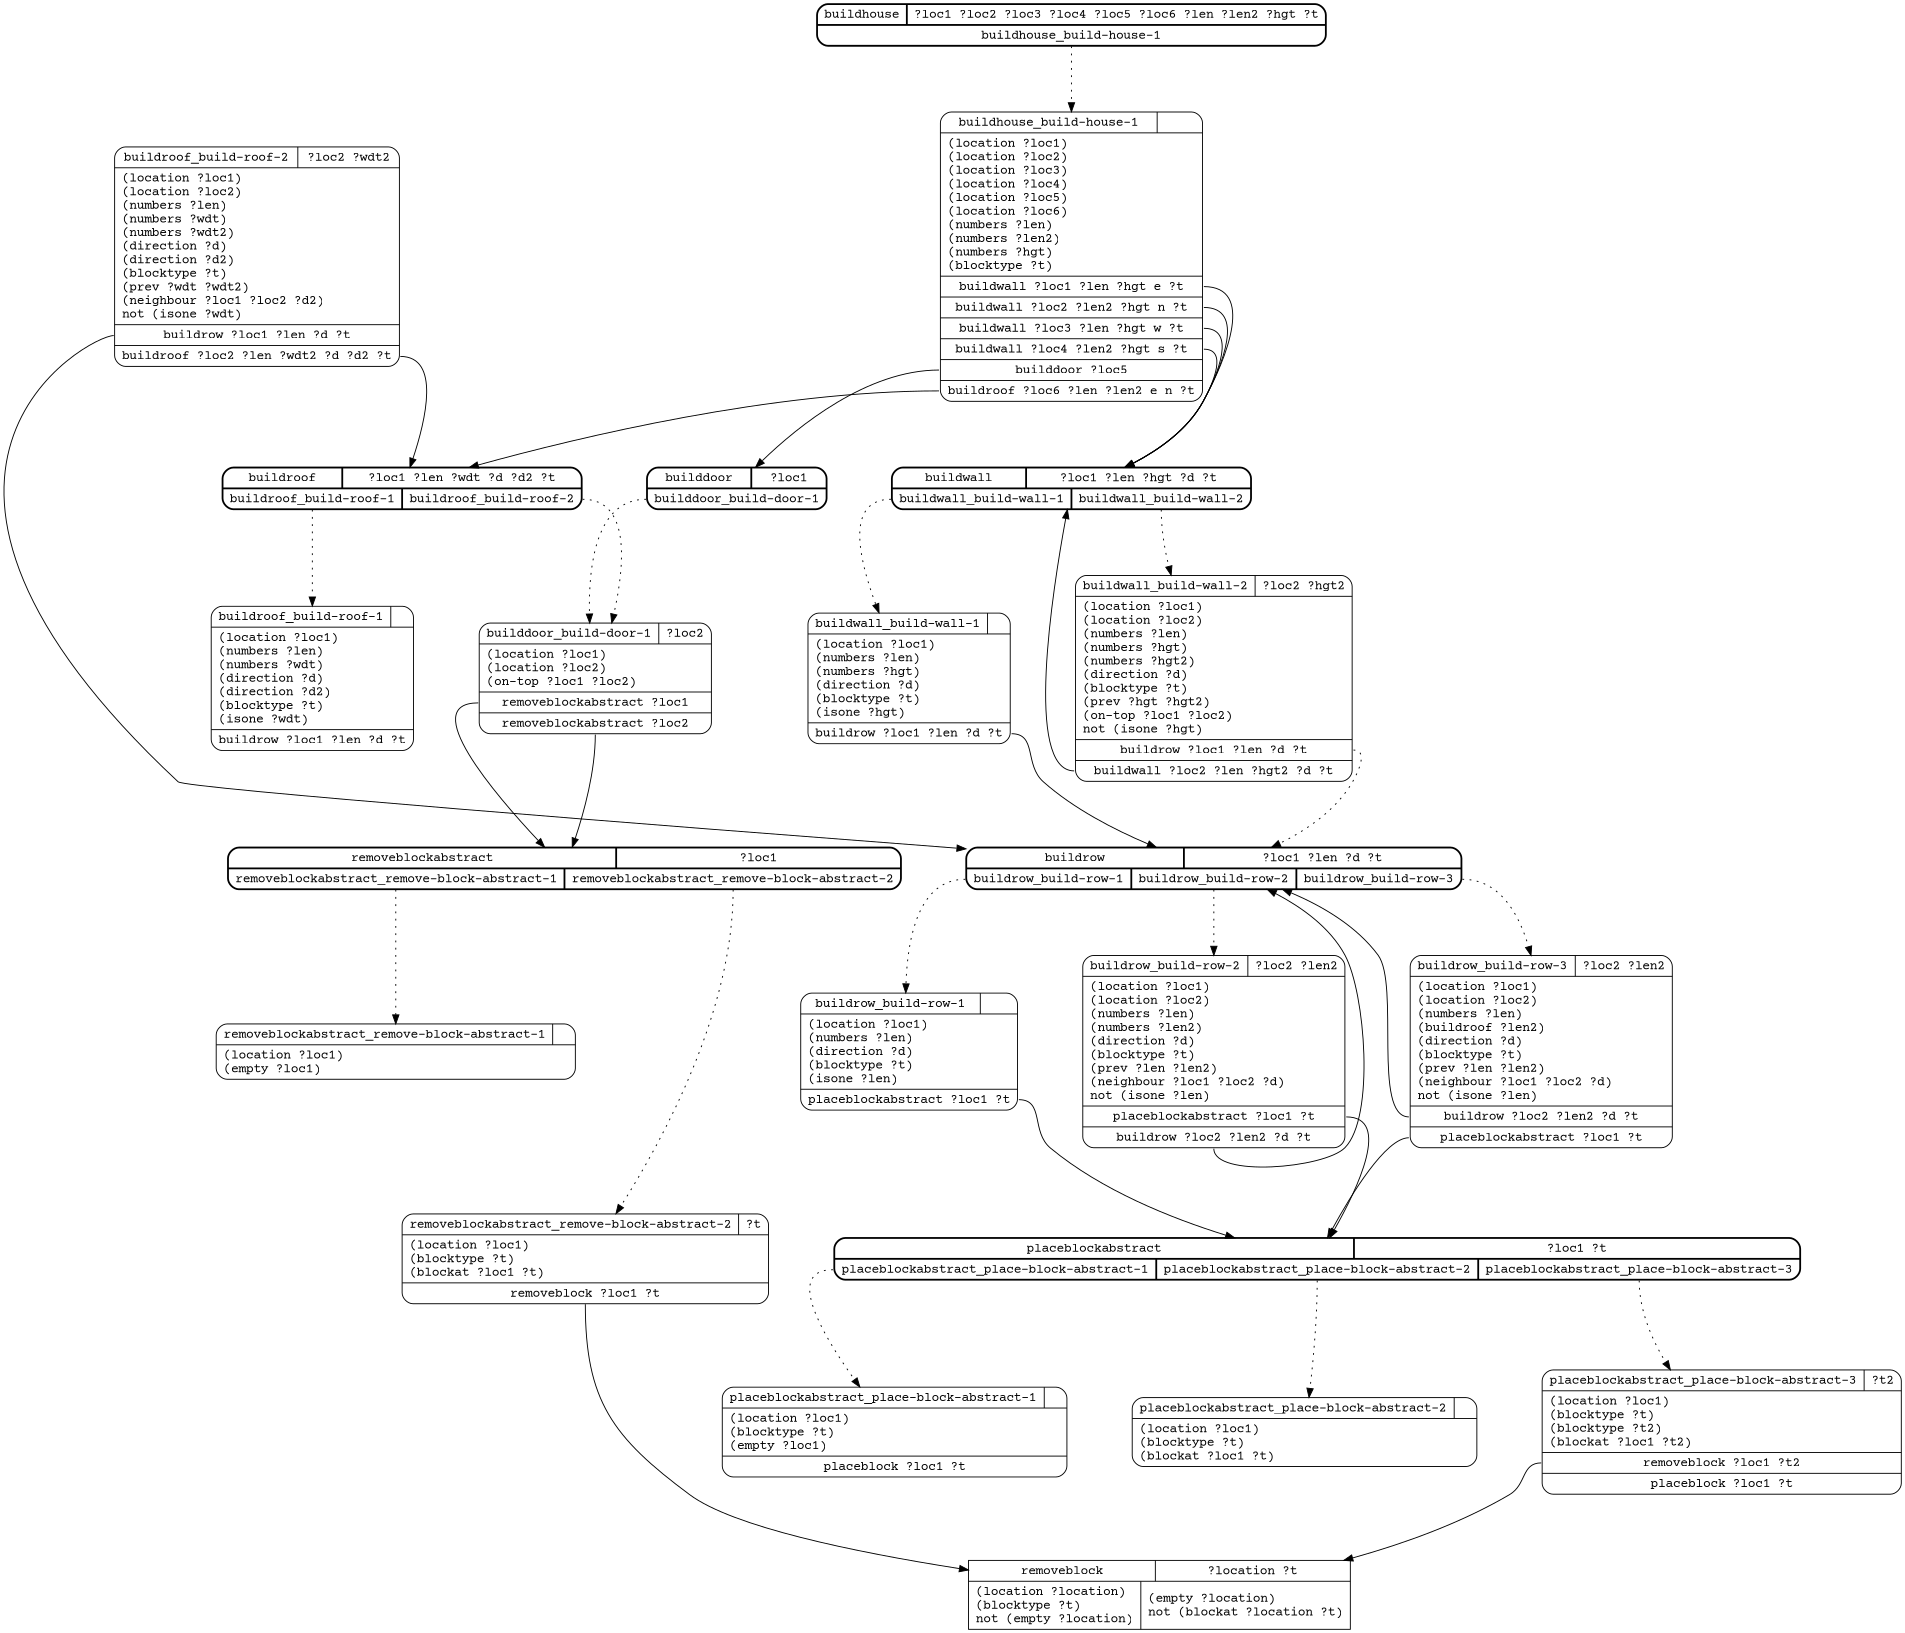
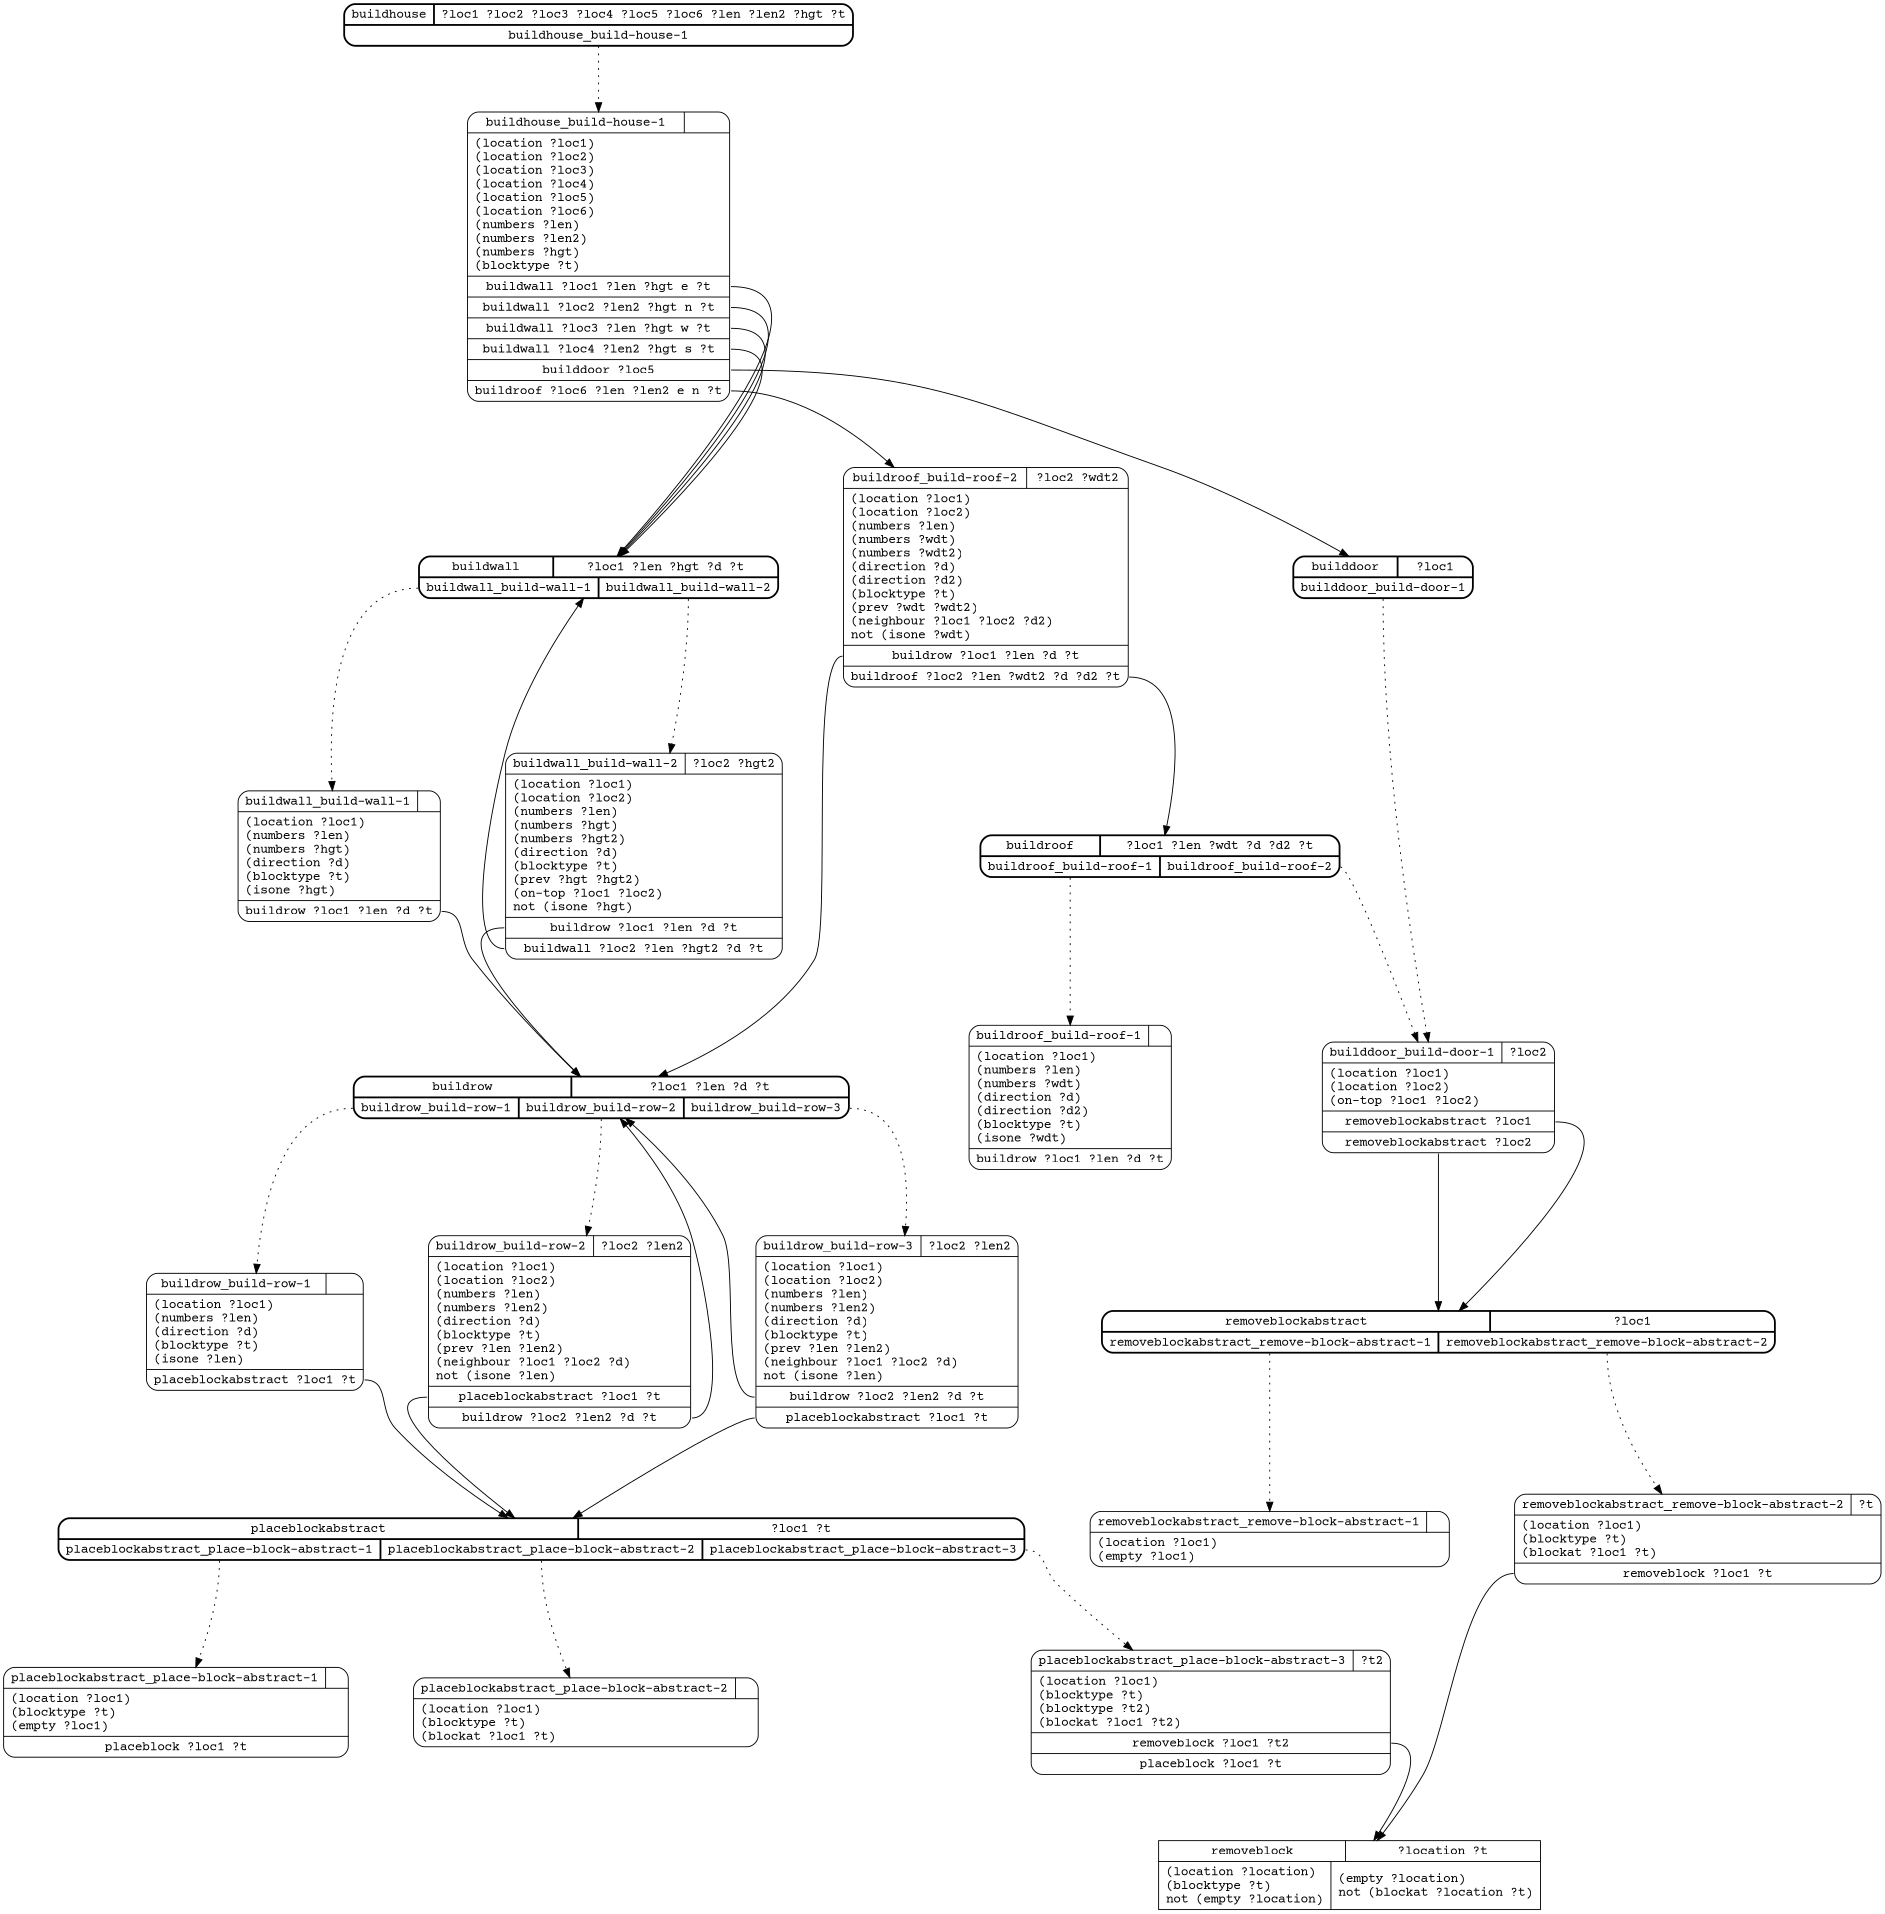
(706, 414) -> (815, 412)
(1335, 805) -> (494, 976)
(1481, 1027) -> (819, 1307)
